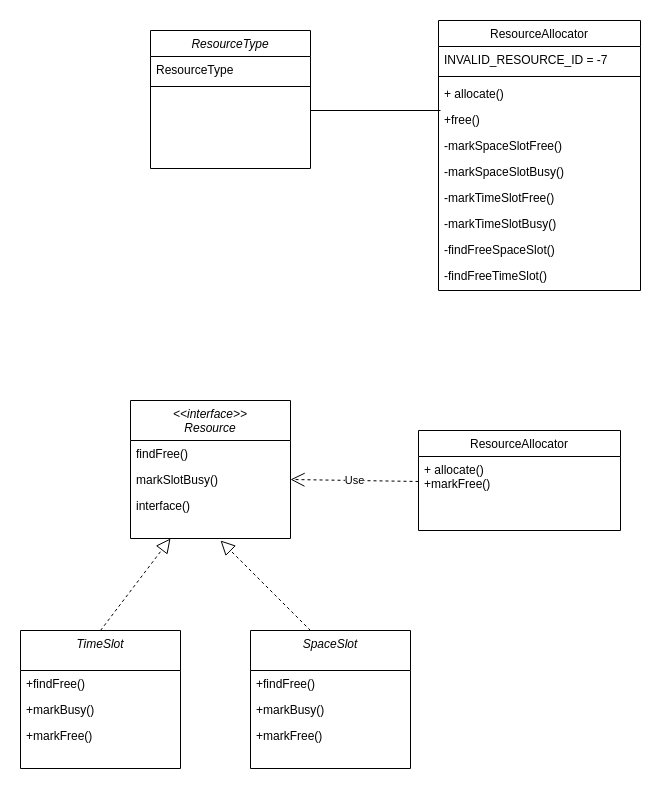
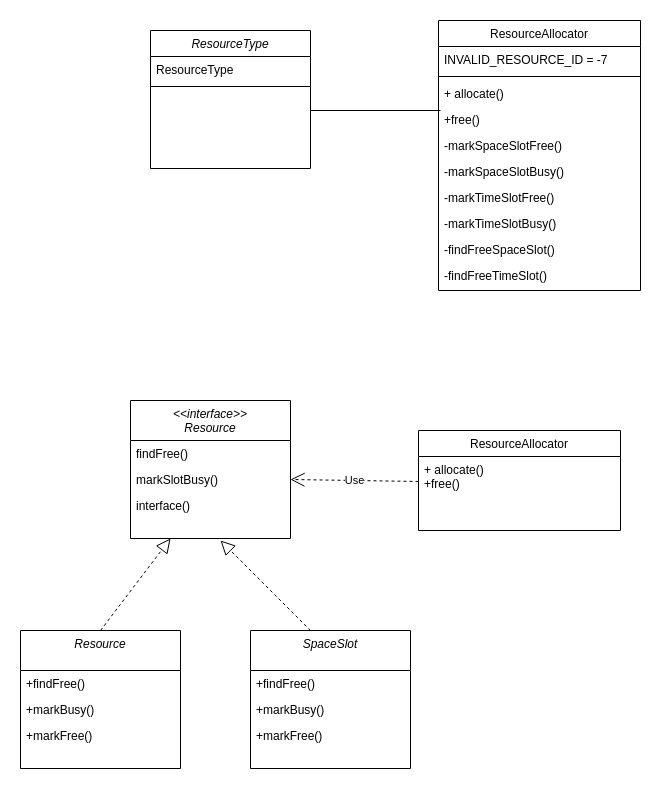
(460, 470) -> (460, 470)
(100, 644) -> (100, 644)
